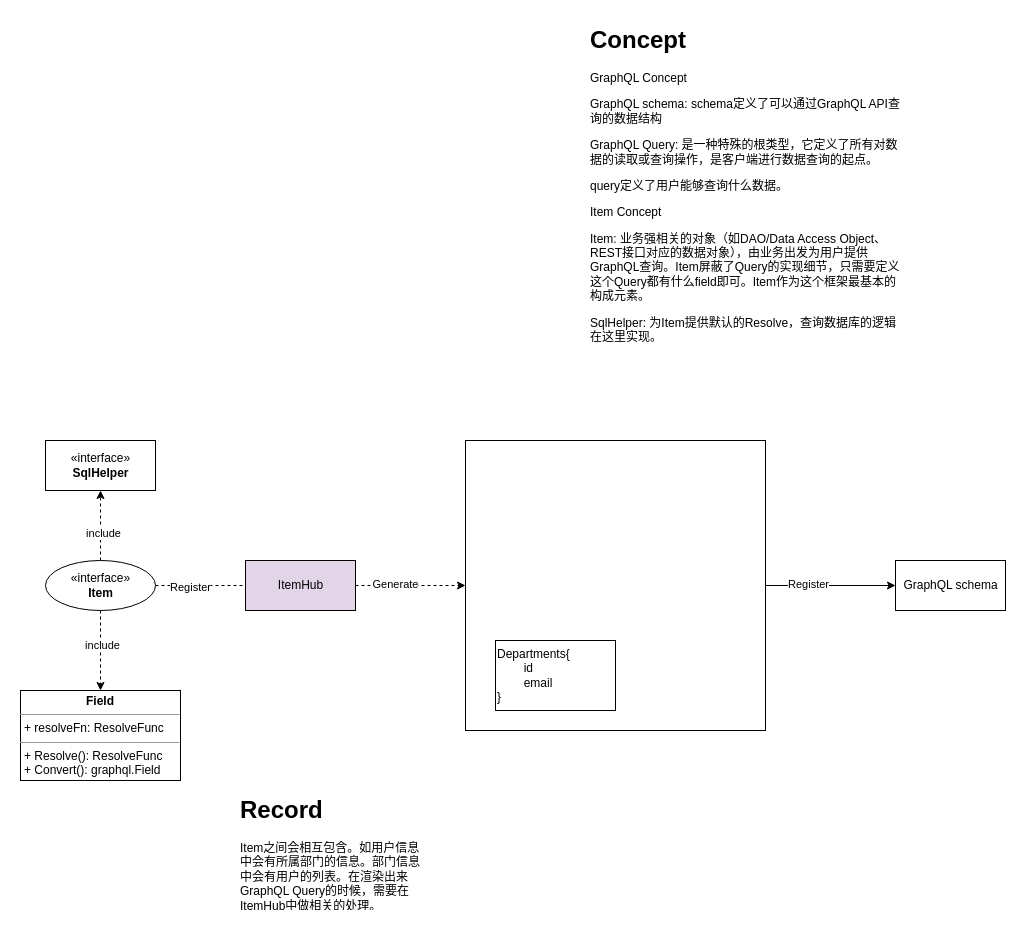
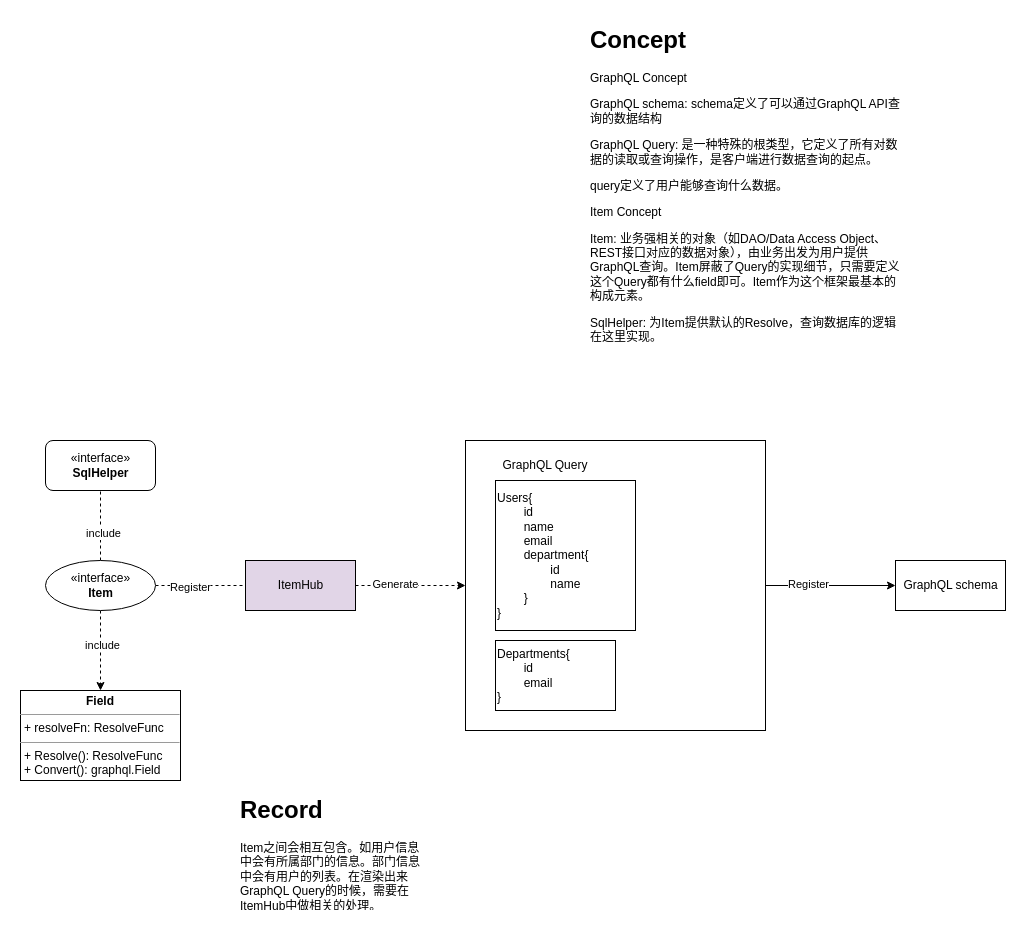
(101, 466) -> (101, 466)
none -> (546, 466)
(101, 498) -> (101, 496)
none -> (566, 556)
